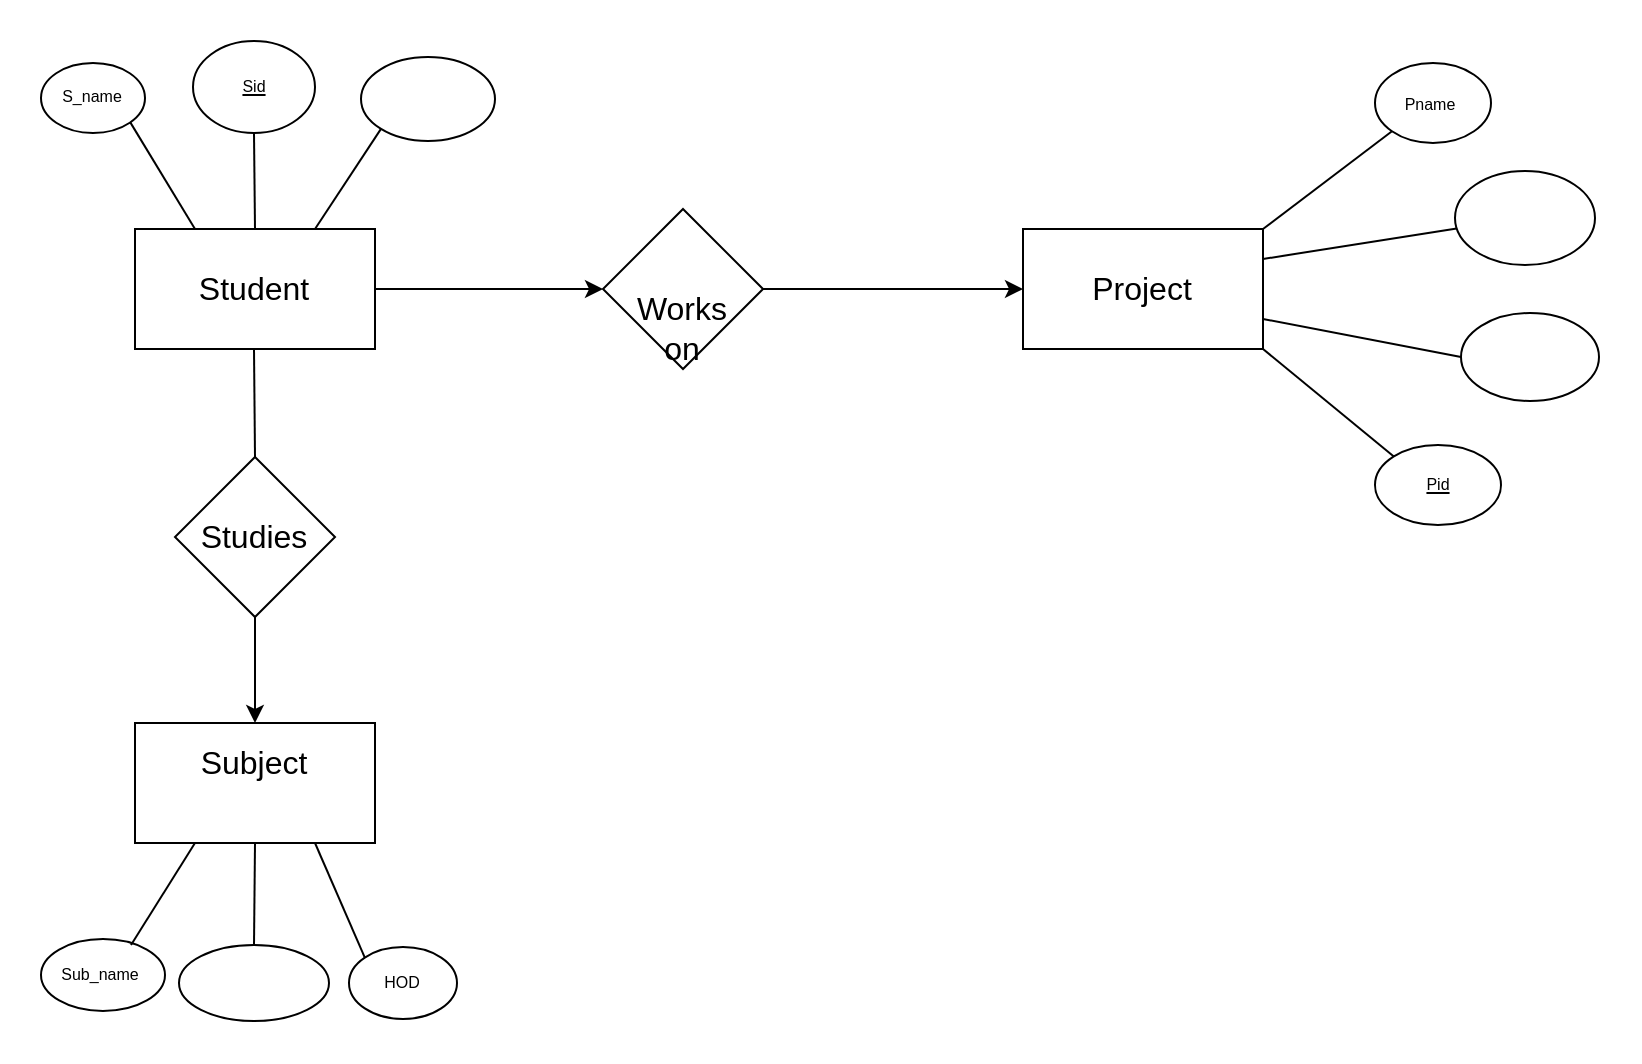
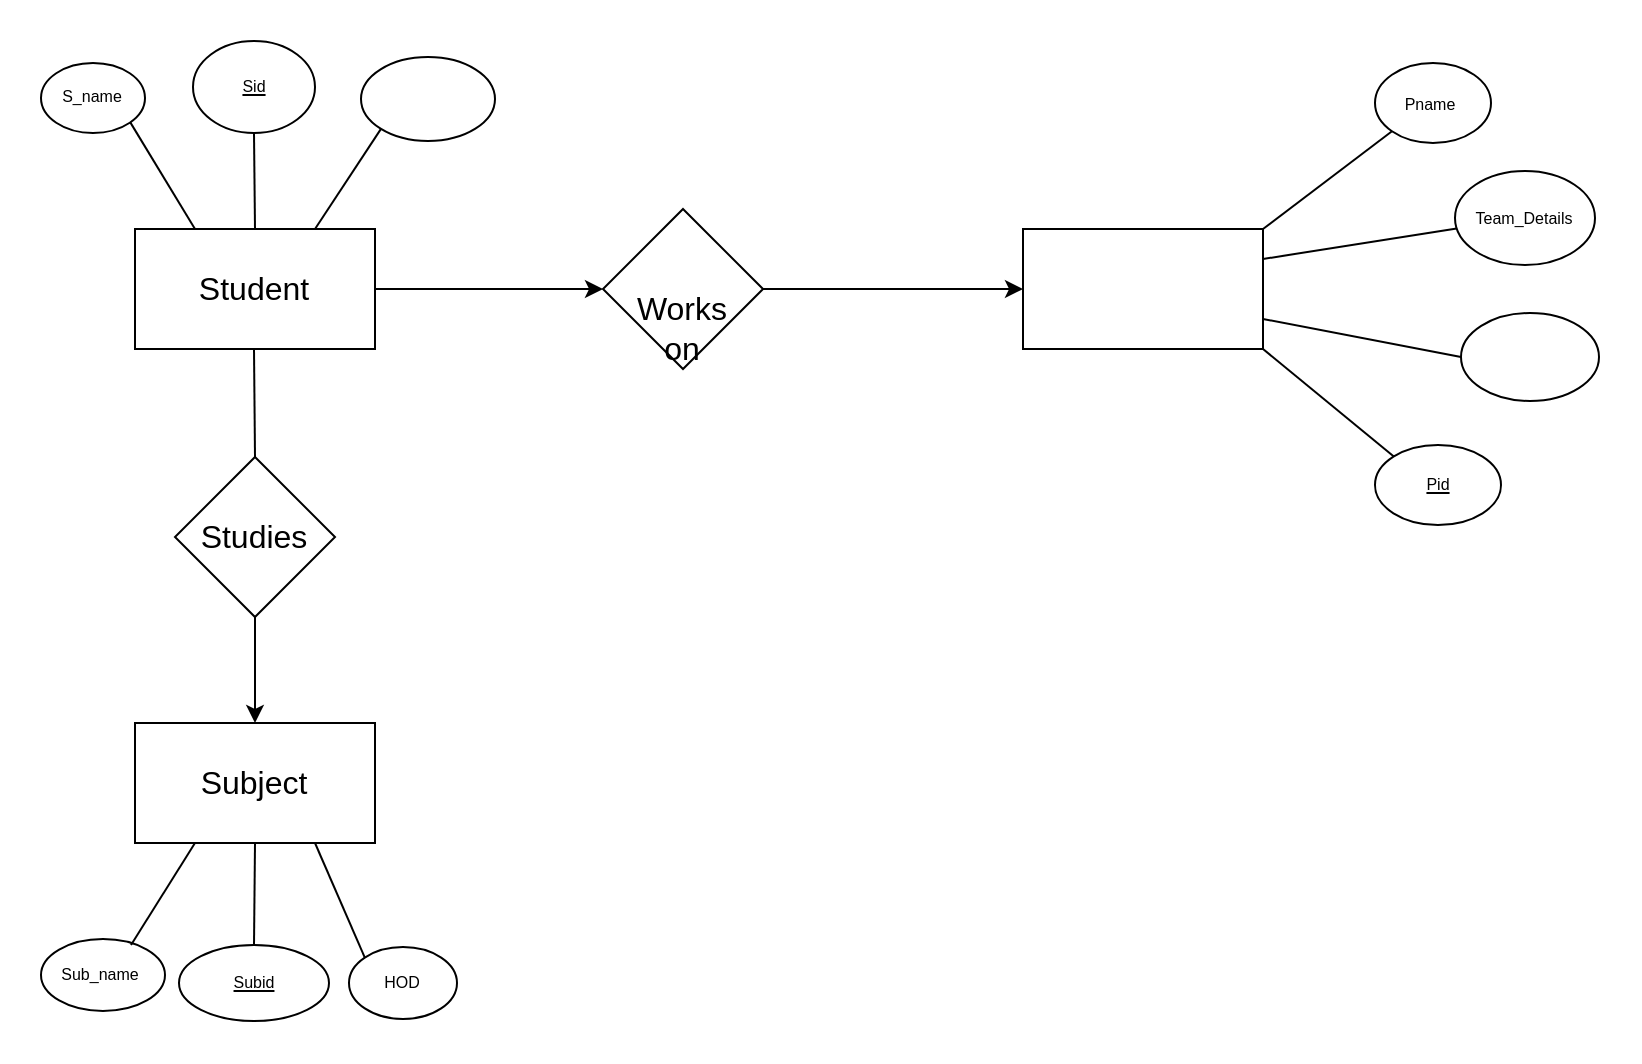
none -> (1525, 218)
(1143, 289) -> none
(255, 763) -> (255, 783)
none -> (255, 983)
